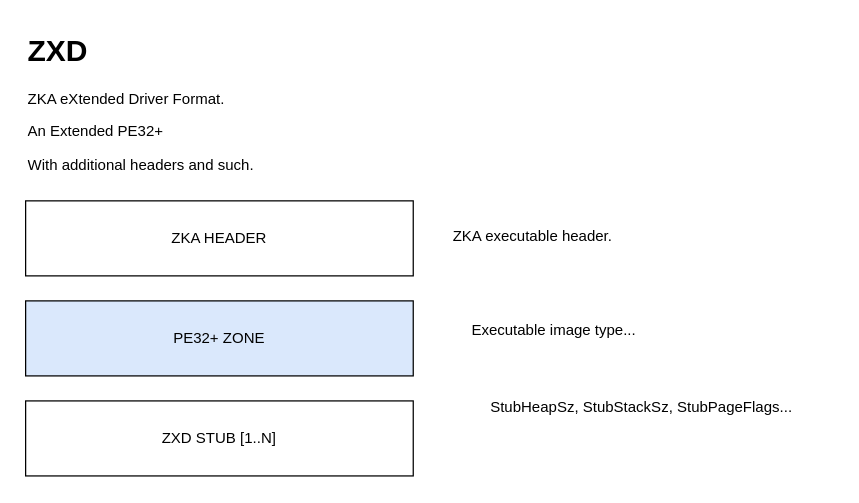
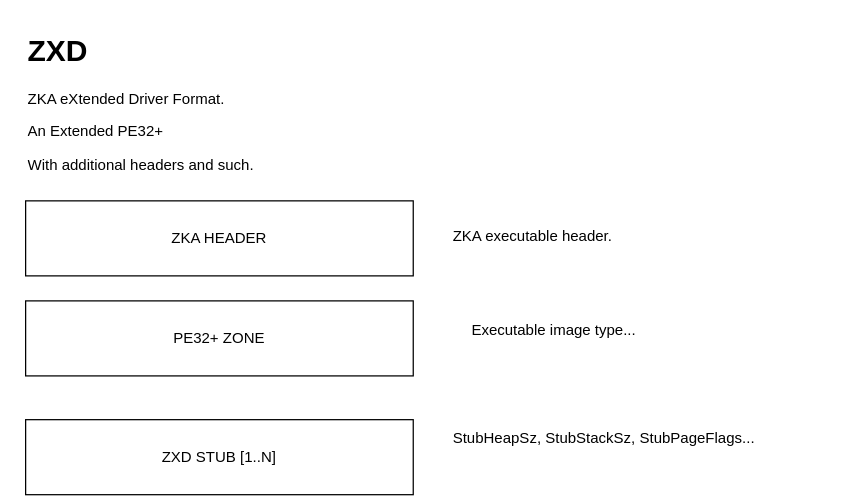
(219, 338) -> (219, 338)
(669, 407) -> (632, 438)
(219, 438) -> (219, 457)
